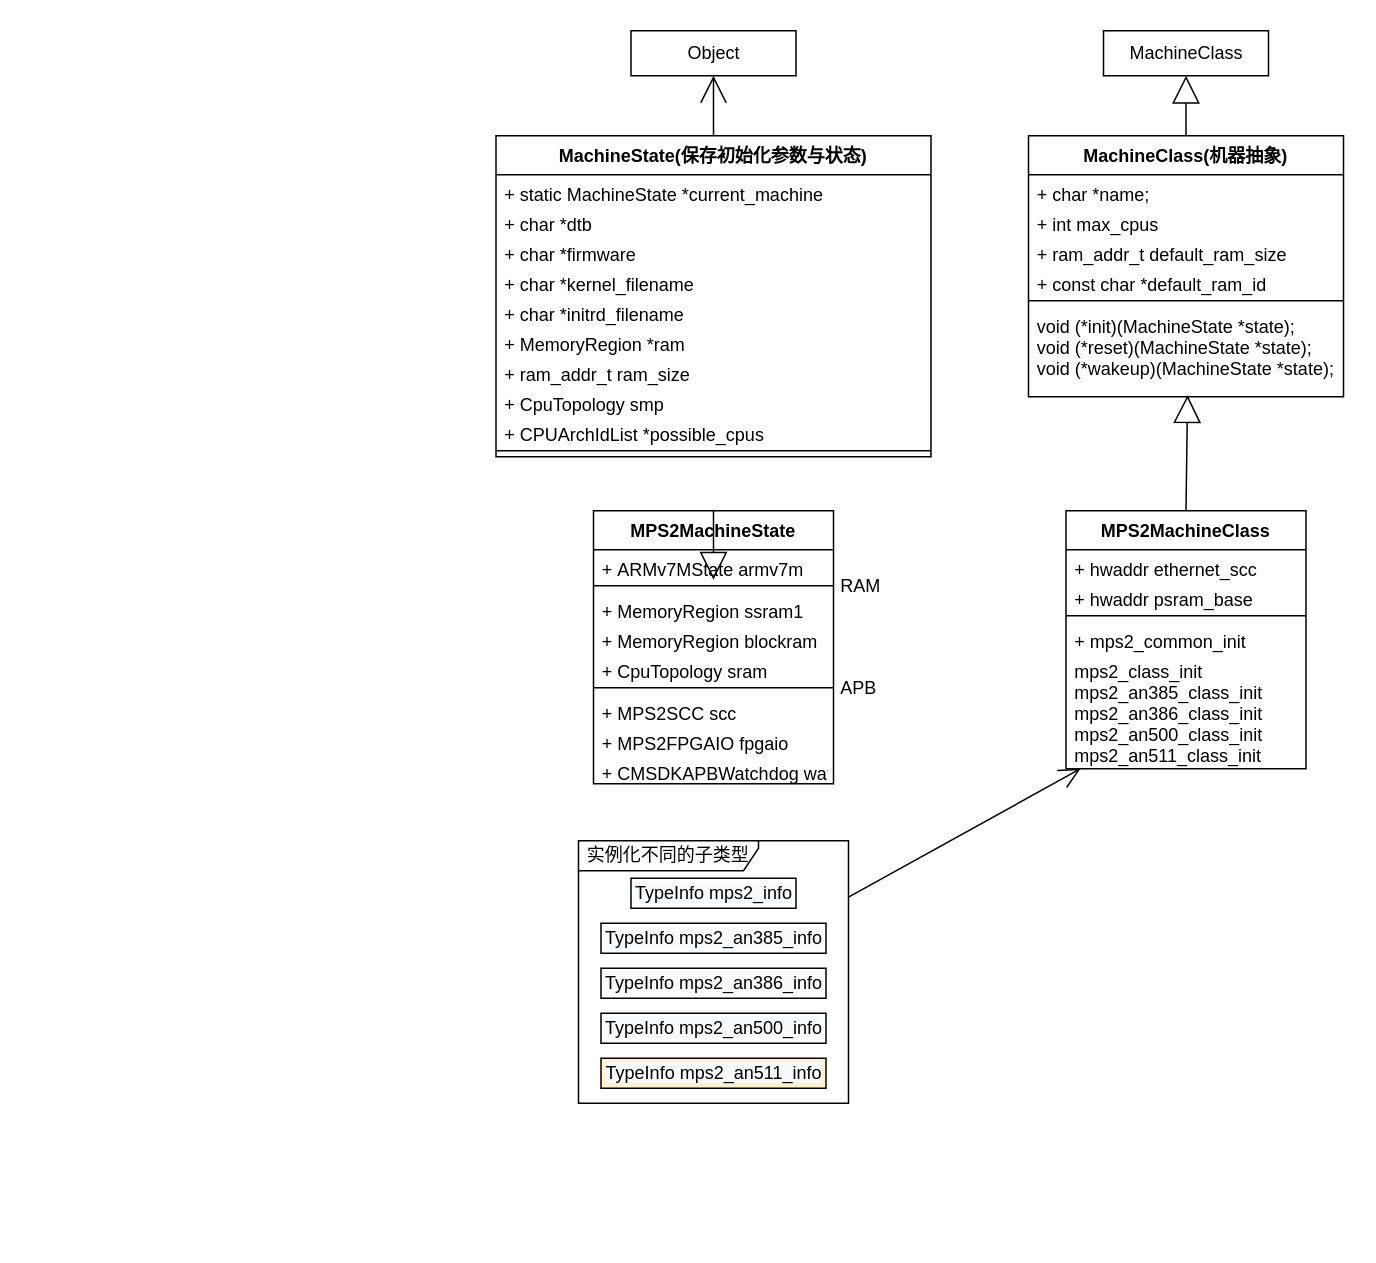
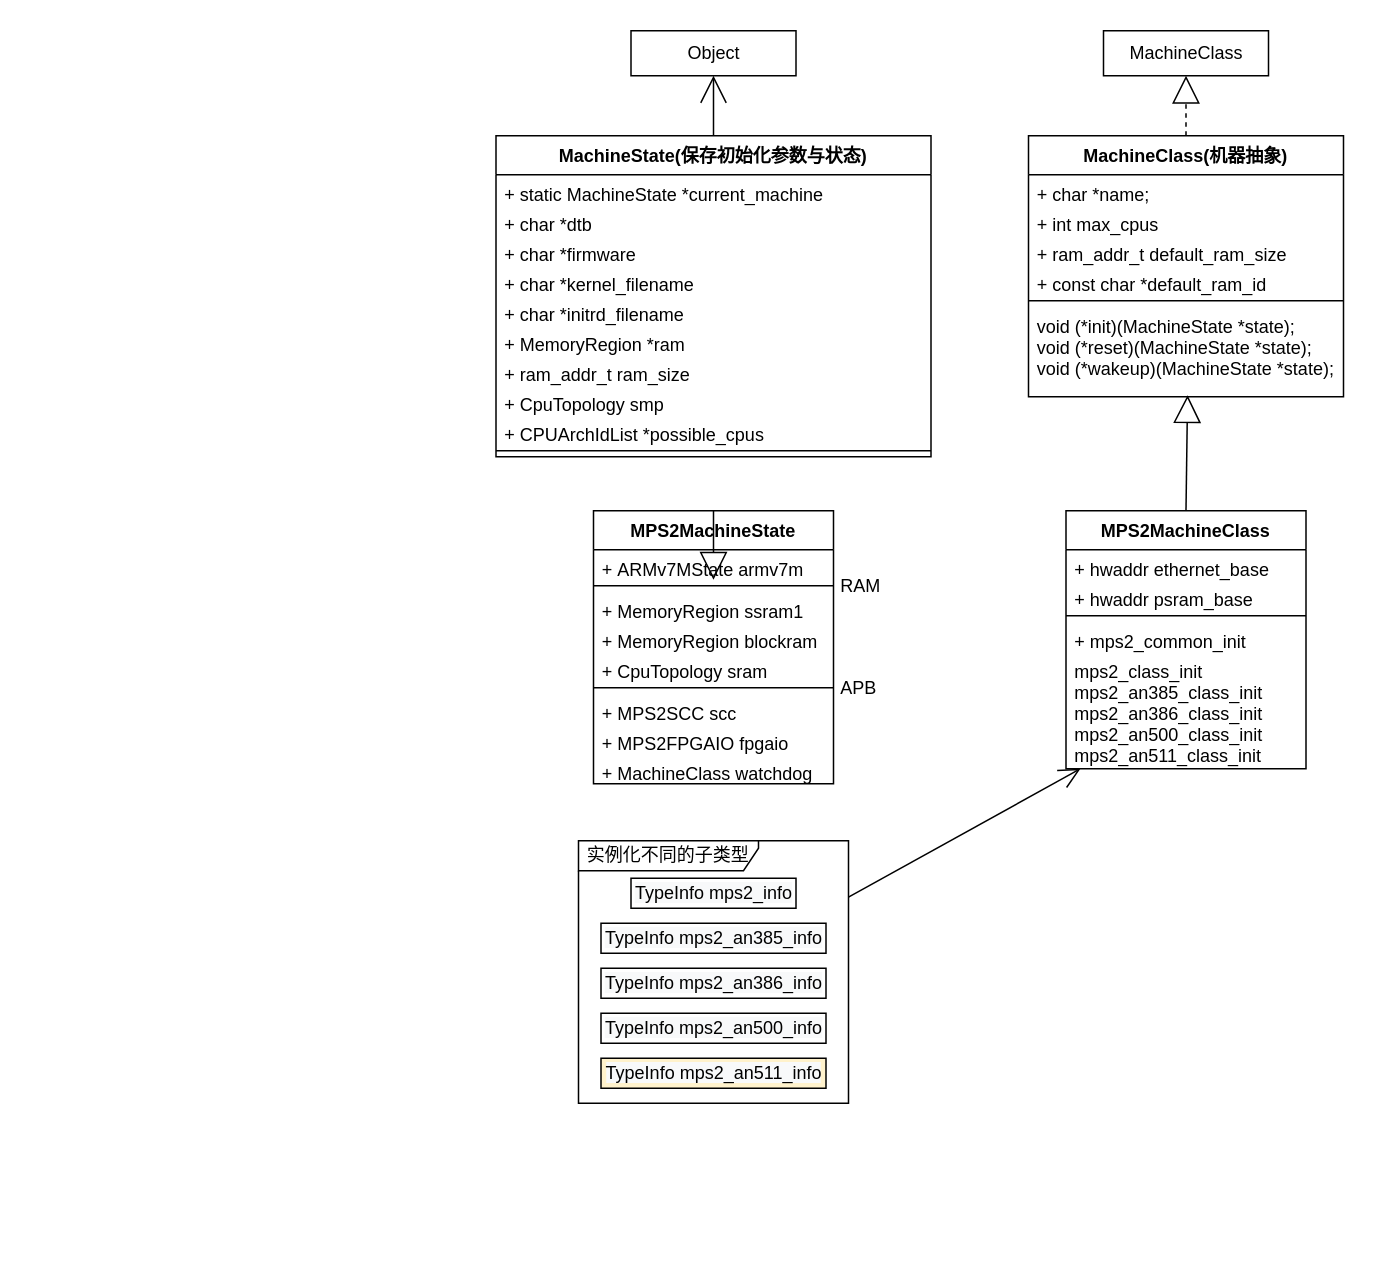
(1186, 119) -> (1186, 119)
(1180, 570) -> (1185, 570)
(738, 774) -> (713, 774)
